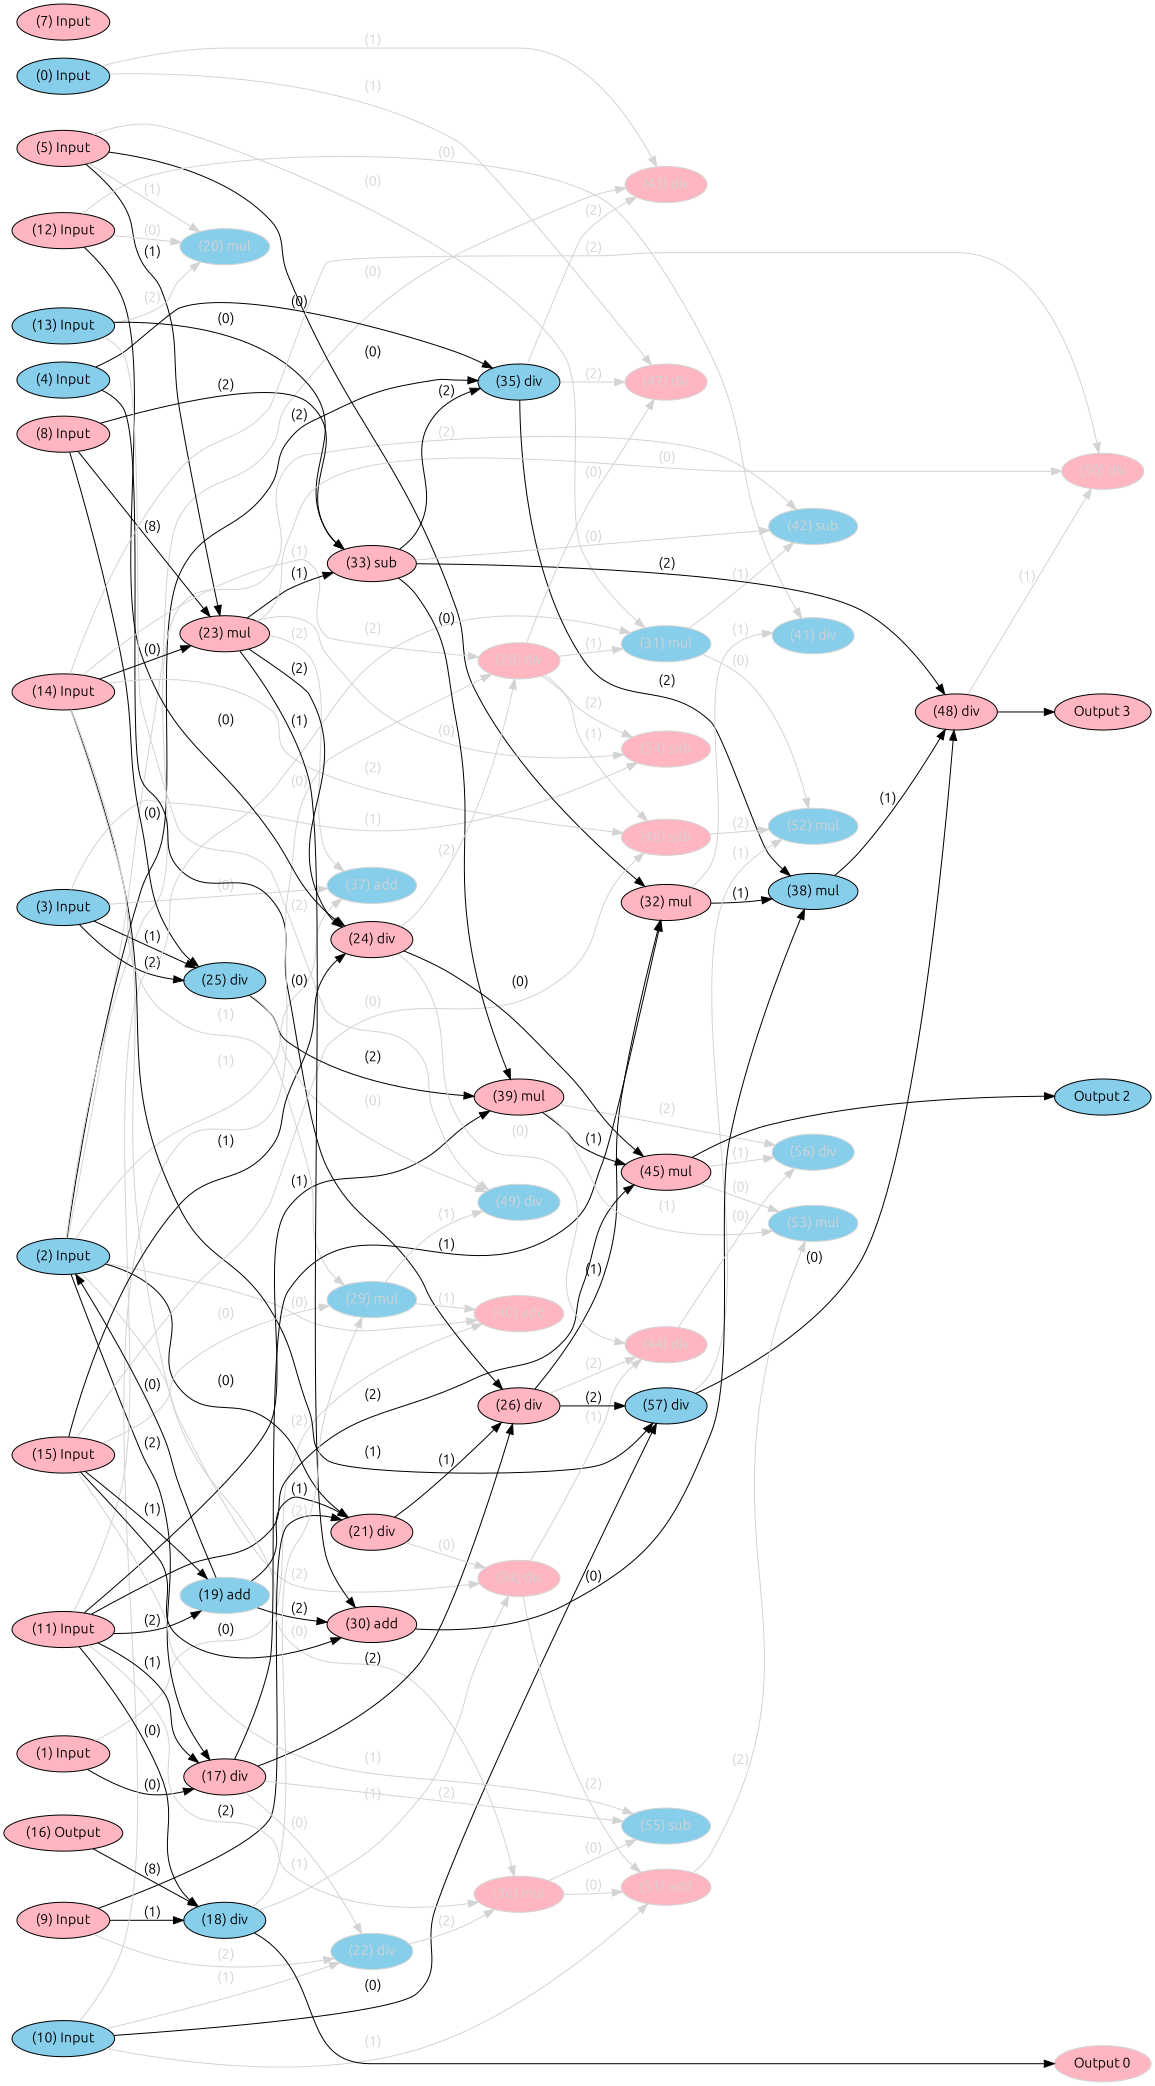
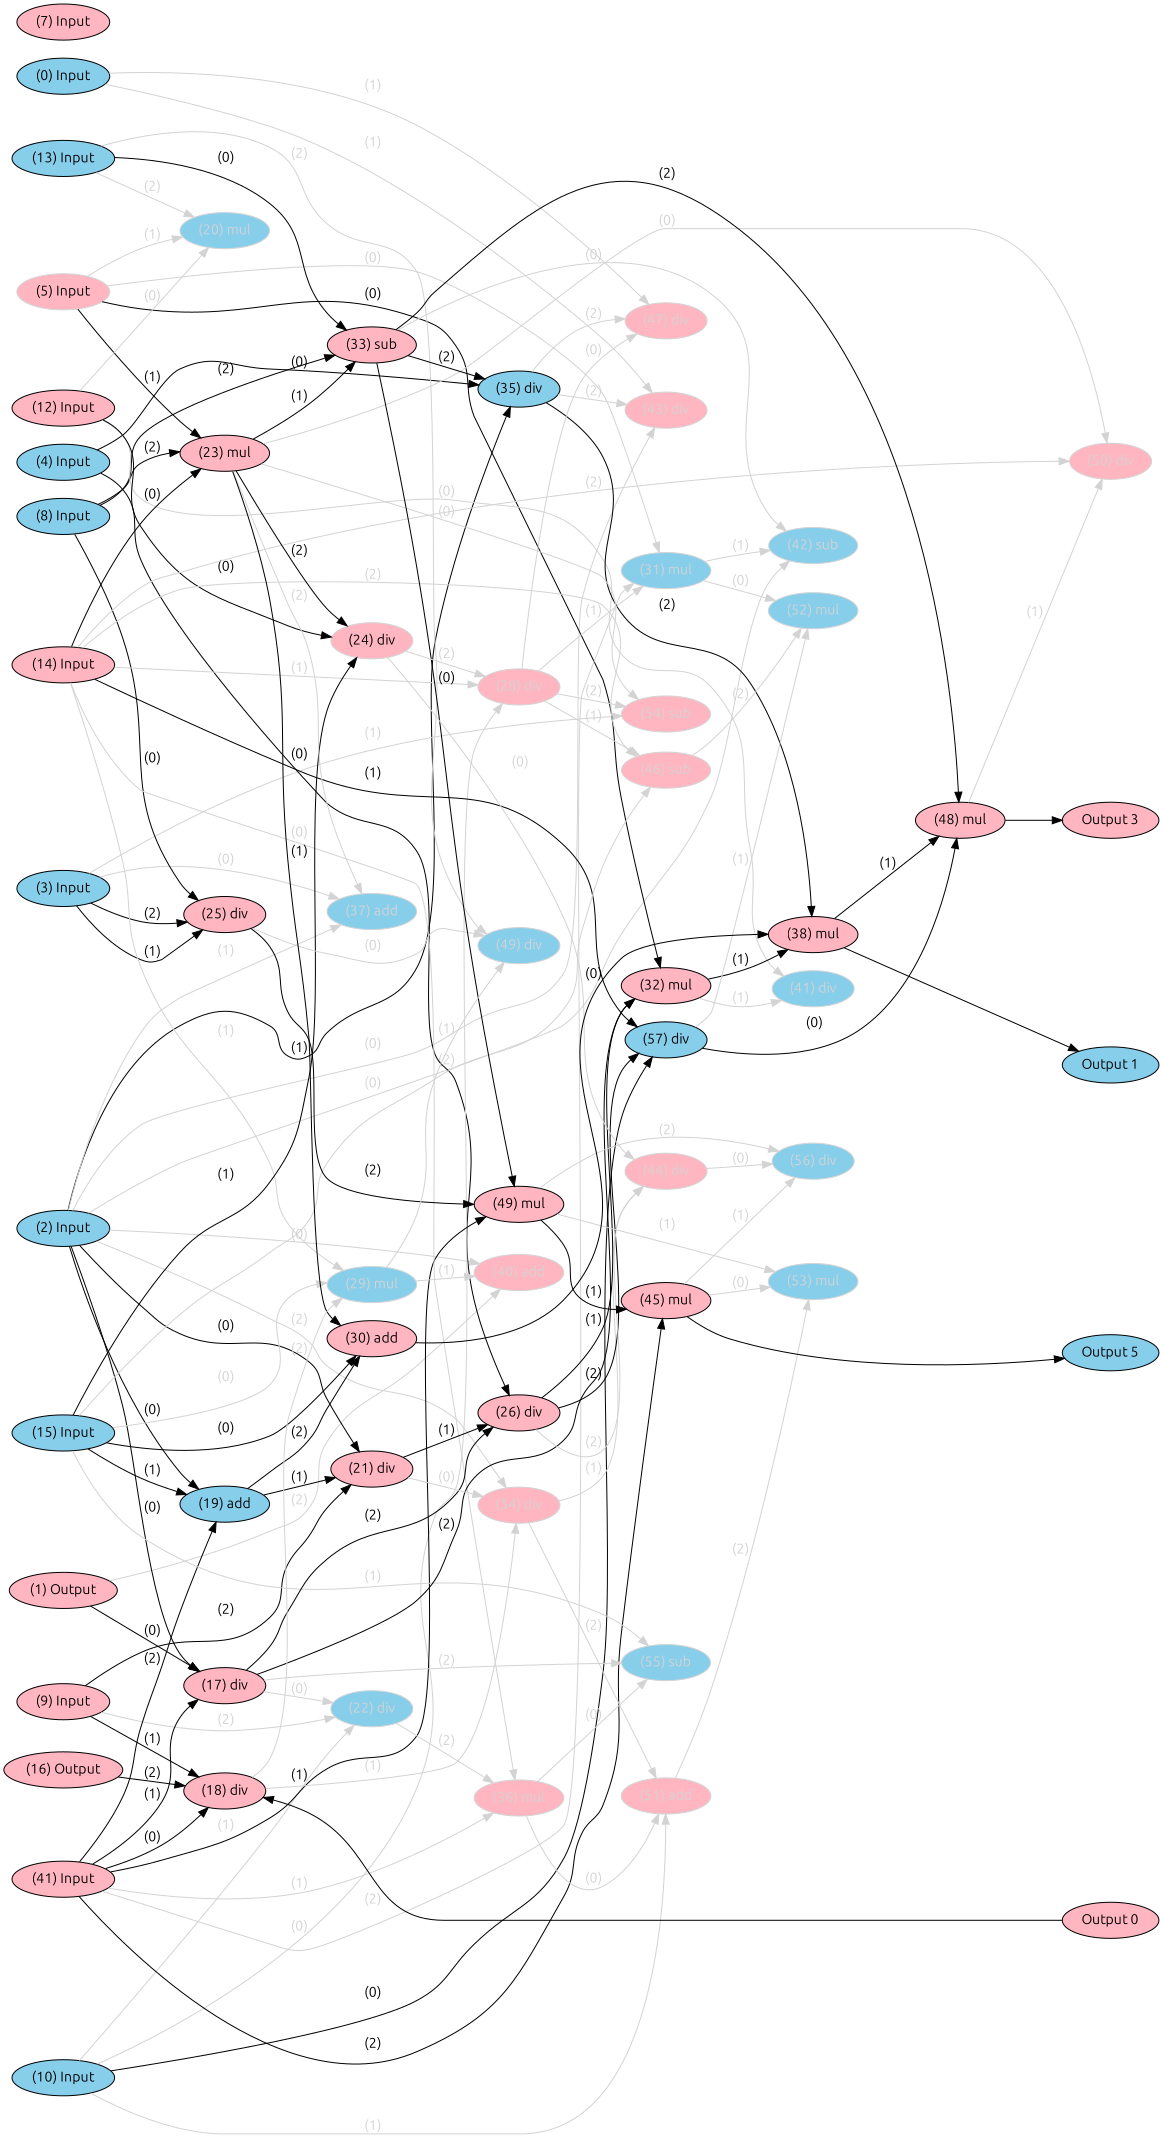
(63, 148) -> (63, 292)
(298, 416) -> (298, 1048)
(63, 434) -> (63, 516)
(151, 527) -> (151, 448)
(956, 712) -> (960, 820)
(813, 891) -> (813, 935)
(372, 940) -> (372, 641)
(225, 981) -> (225, 915)
(531, 1036) -> none
none -> (1111, 1065)
(519, 1097) -> (519, 1204)
(1103, 1097) -> (1111, 1353)
(445, 1245) -> (445, 1525)
(159, 1426) -> (123, 1383)
(151, 1443) -> (151, 1508)
(63, 1455) -> (63, 1433)
(225, 1595) -> (225, 1504)
(63, 1630) -> (63, 1879)
(63, 1754) -> (63, 1590)
(151, 1870) -> (151, 1773)
(225, 1920) -> (225, 1791)
(615, 2064) -> (644, 1920)
(1103, 2064) -> (1111, 1920)
